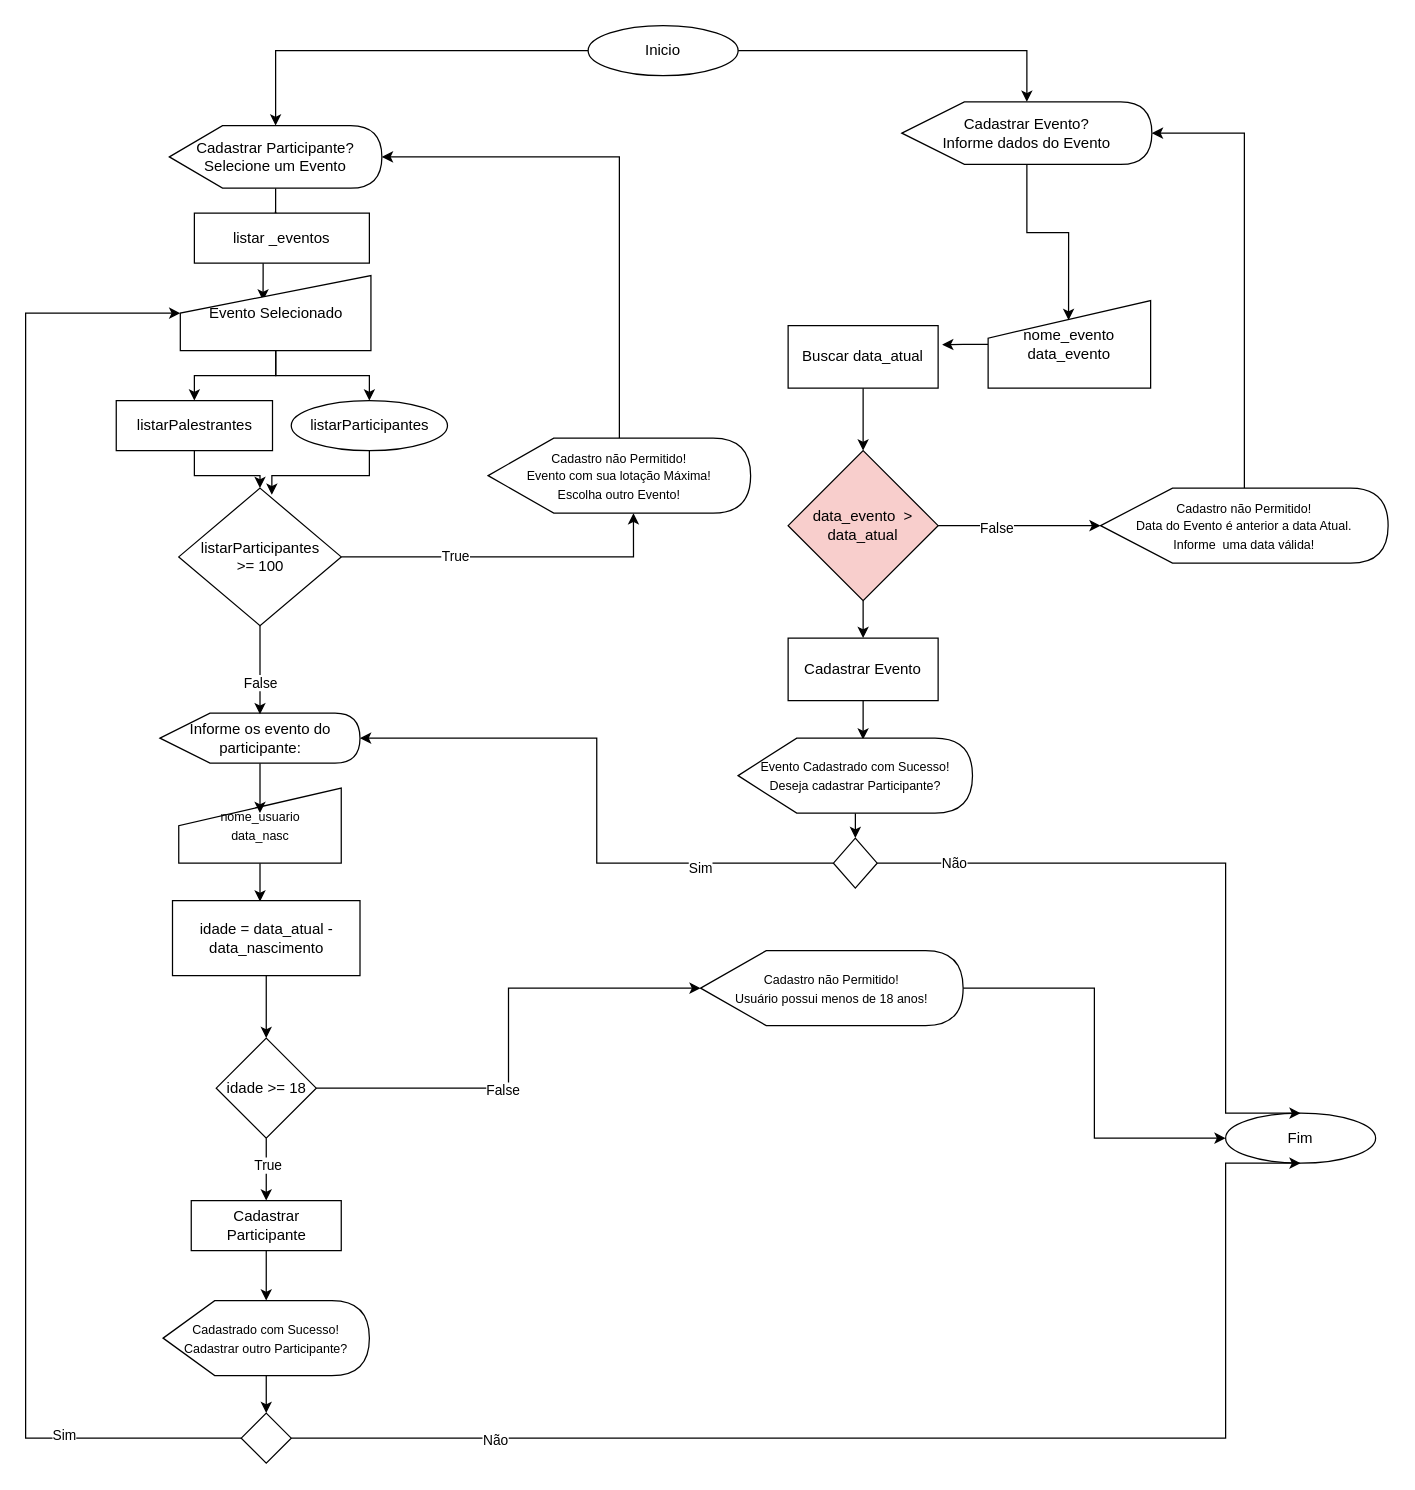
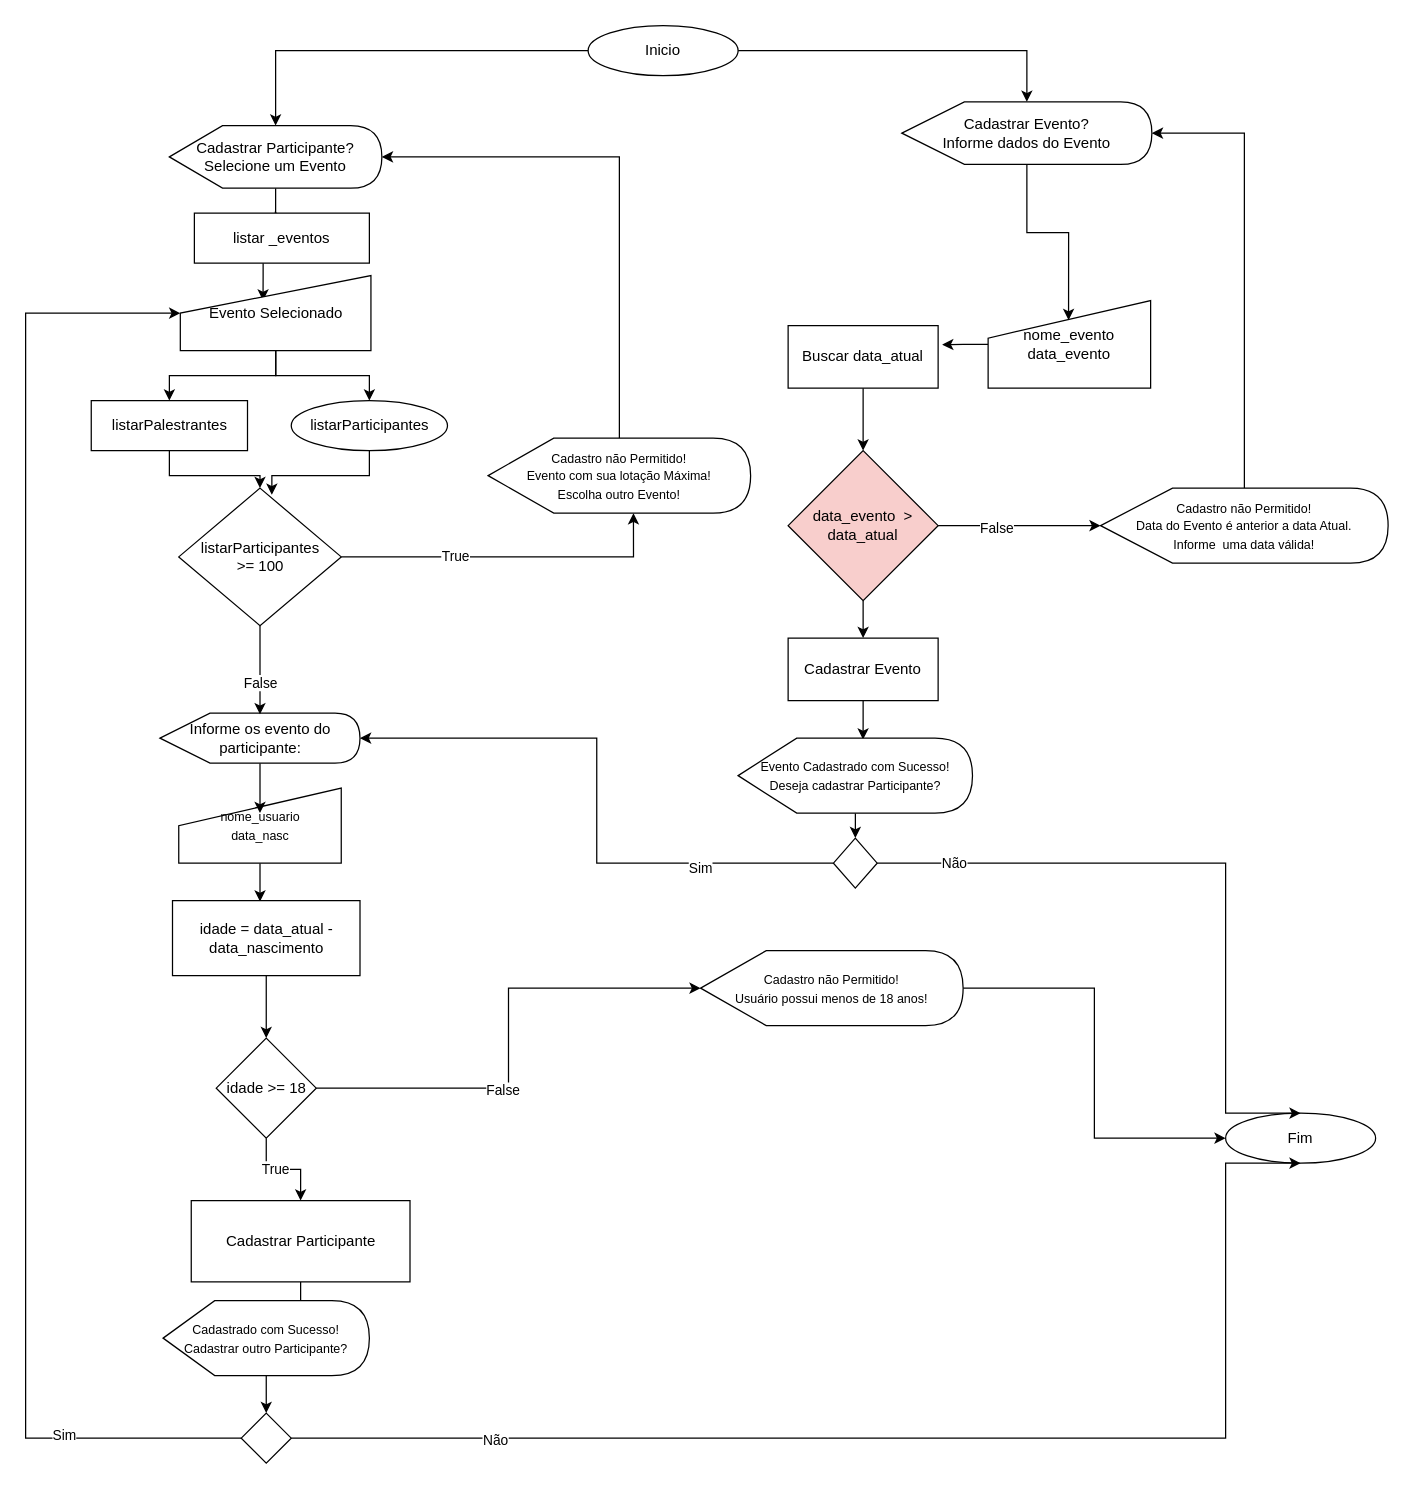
(194, 426) -> (169, 426)
(266, 1226) -> (301, 1241)
